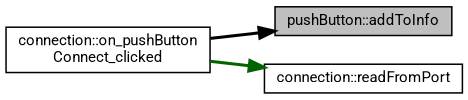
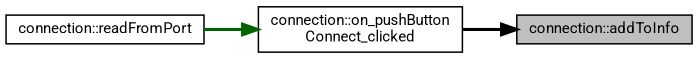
(363, 21) -> (604, 29)
(230, 64) -> (223, 29)
